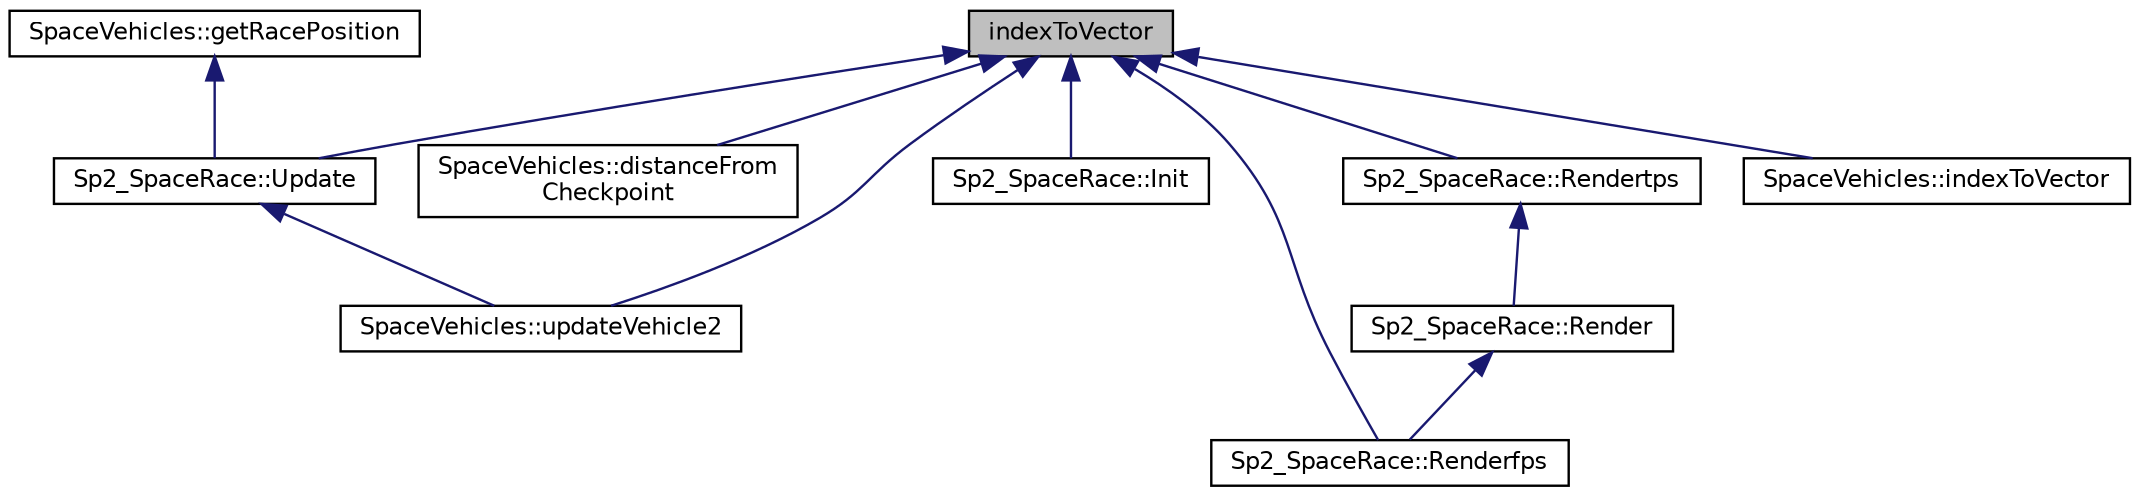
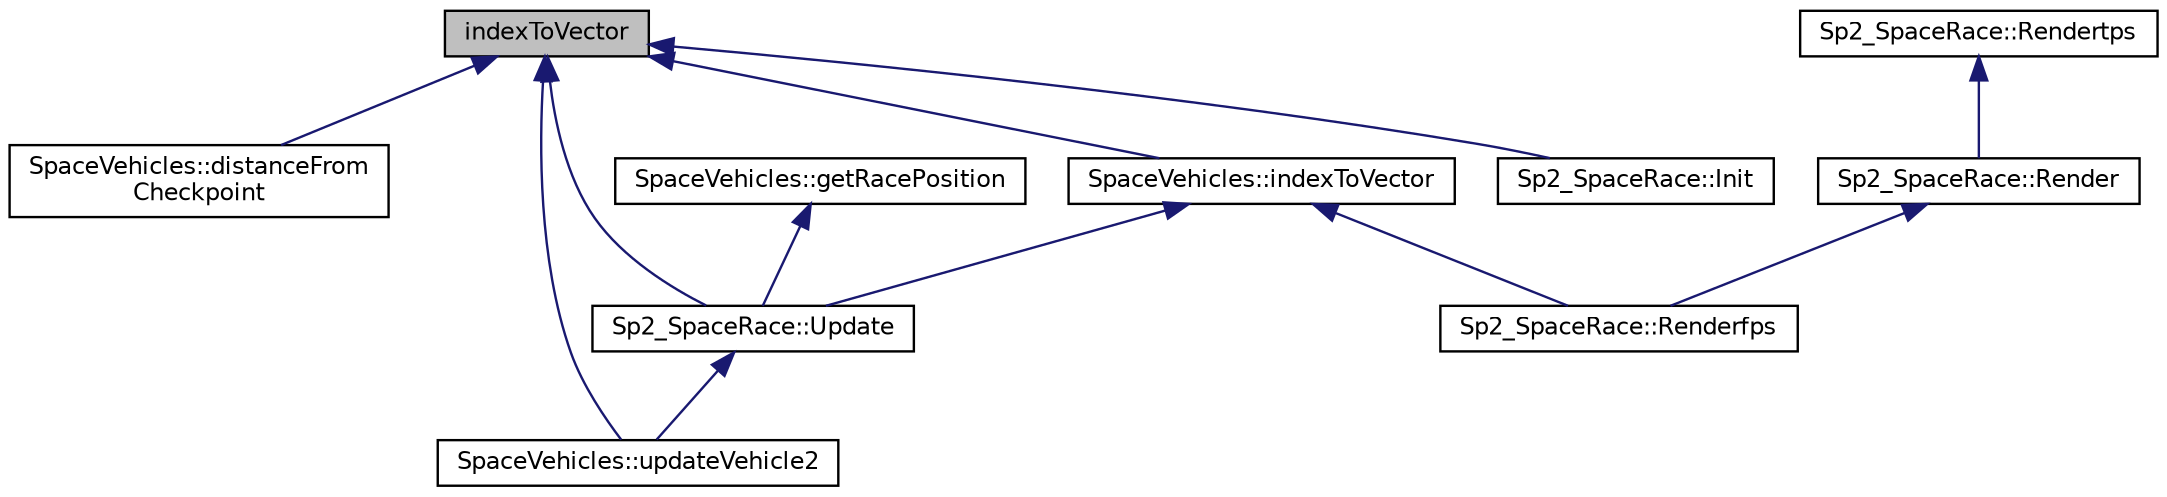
(1308, 111) -> none
(1284, 234) -> (1452, 259)
none -> (996, 258)
